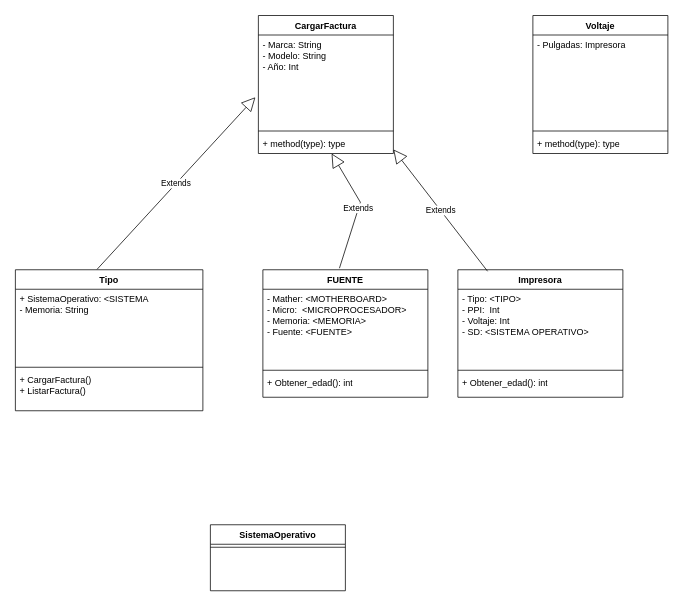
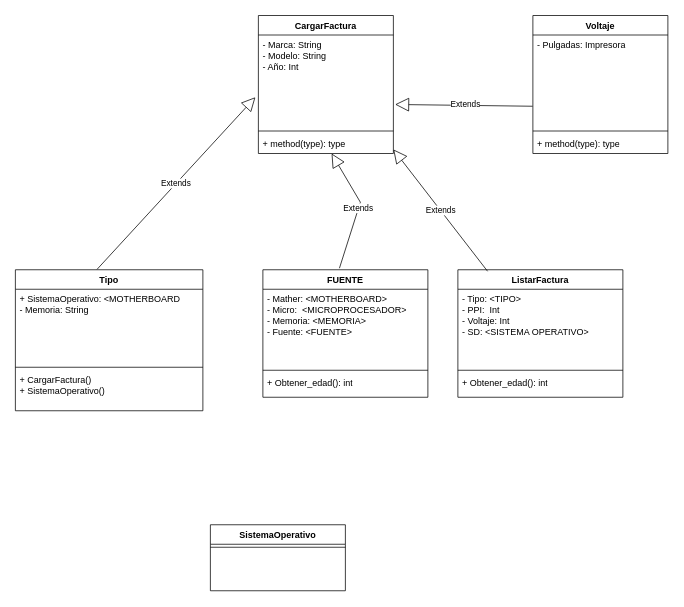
none -> (476, 105)
(540, 280) -> (540, 280)
(85, 305) -> (95, 305)
(62, 386) -> (67, 386)
